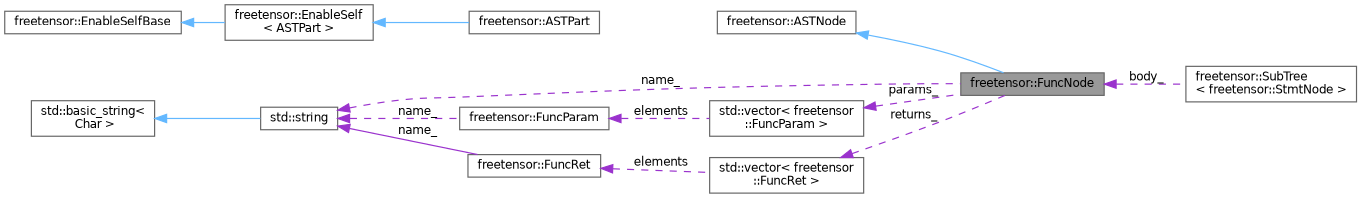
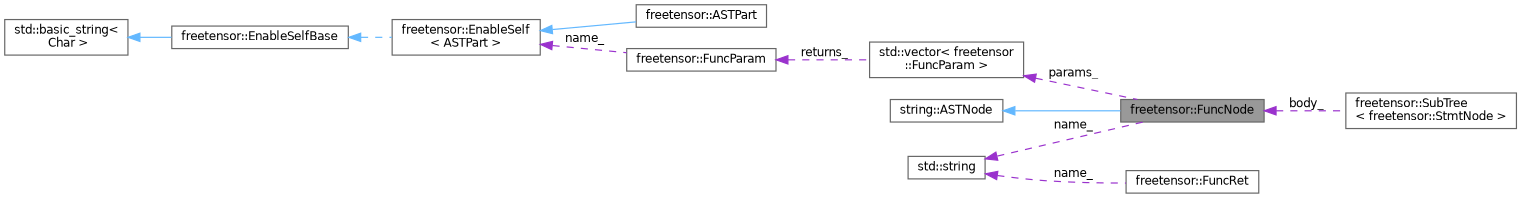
(209, 23) -> (376, 37)
(787, 23) -> (947, 111)
(659, 112) -> (823, 53)
(214, 118) -> (156, 37)
(405, 118) -> (590, 49)
(413, 142) -> (1062, 182)
(787, 175) -> none
